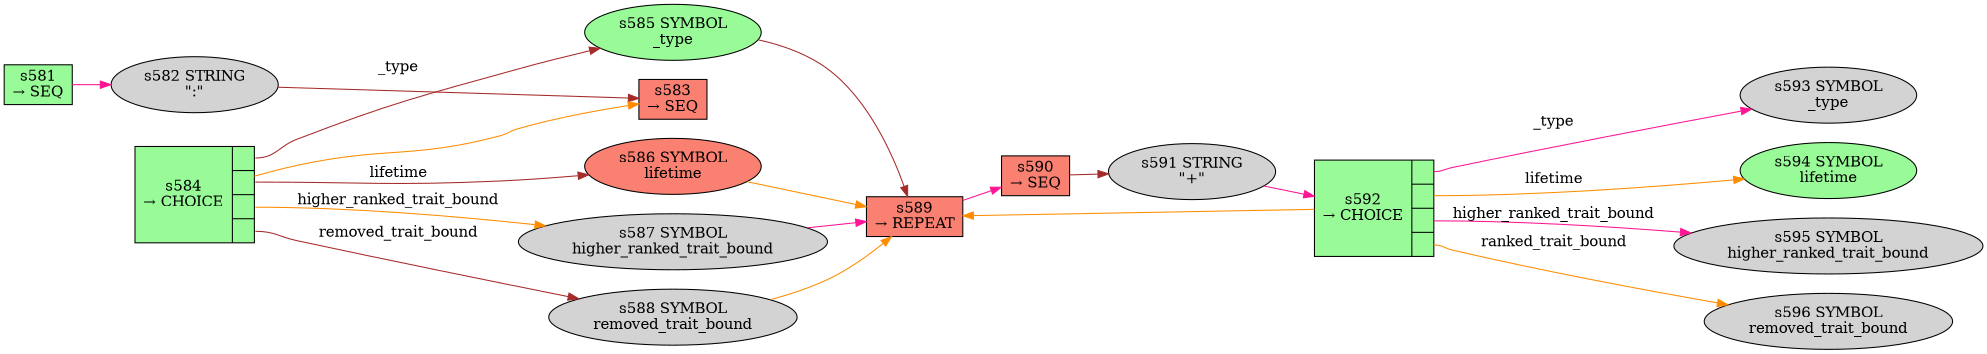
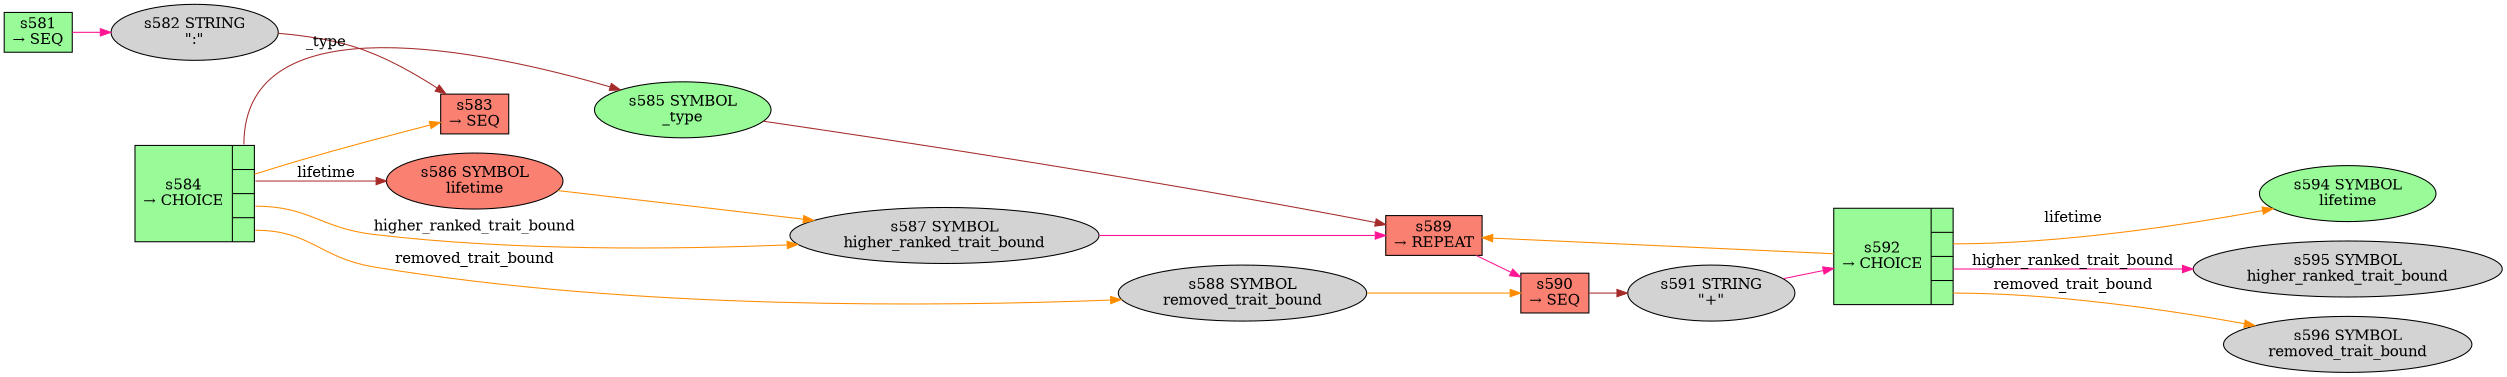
(1828, 95) -> none
(802, 193) -> (680, 205)
(1554, 242) -> (2073, 285)
(412, 265) -> (679, 298)
(830, 278) -> (1438, 293)
